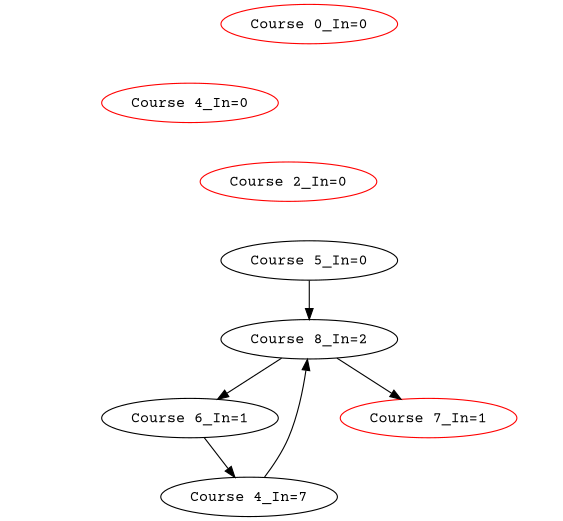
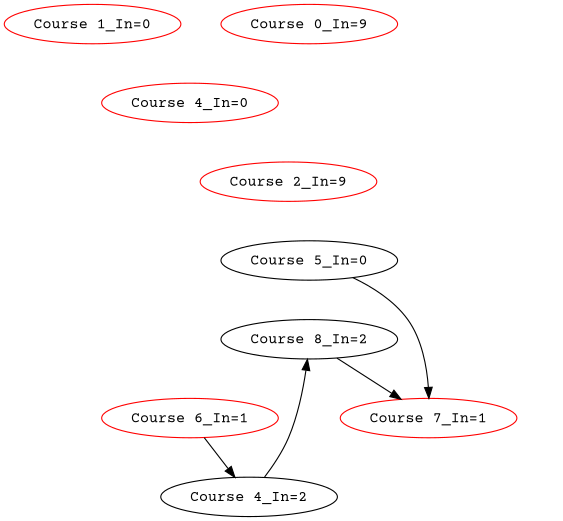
none -> (93, 24)
(309, 24) -> (309, 24)
(288, 182) -> (288, 182)
(309, 295) -> (408, 320)
(254, 376) -> none
(190, 418) -> (190, 418)
(249, 497) -> (249, 497)
